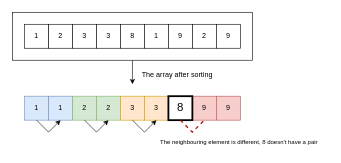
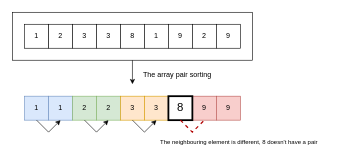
(177, 75) -> (177, 75)
